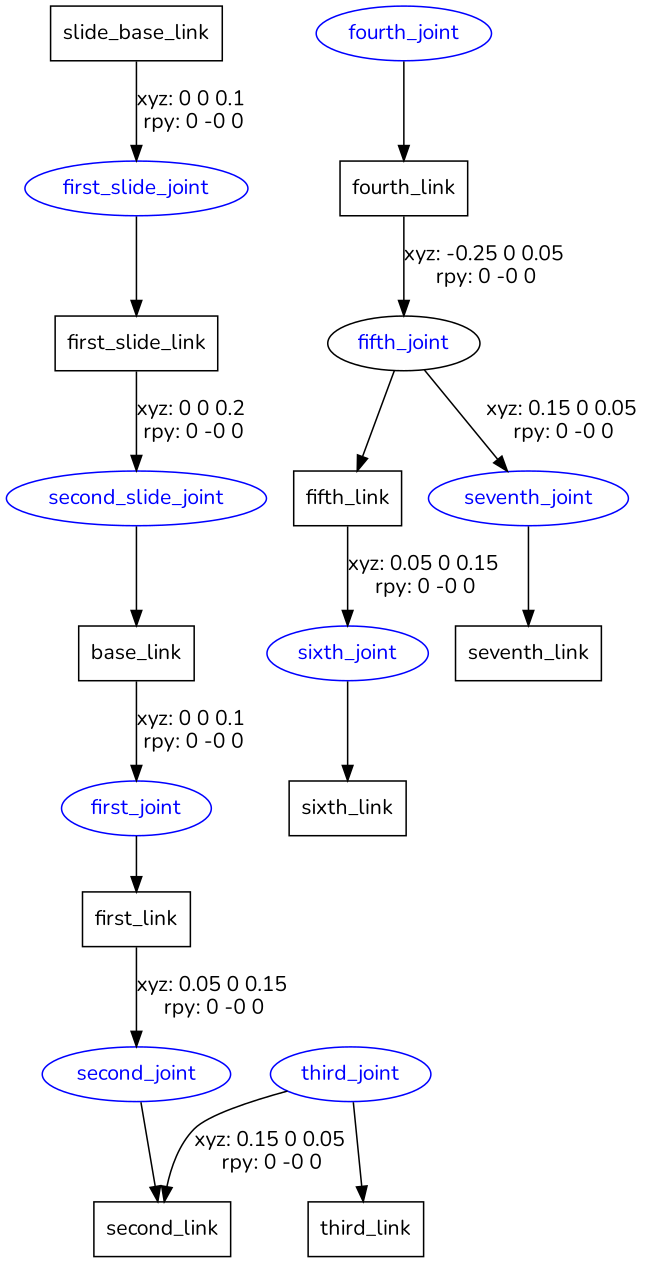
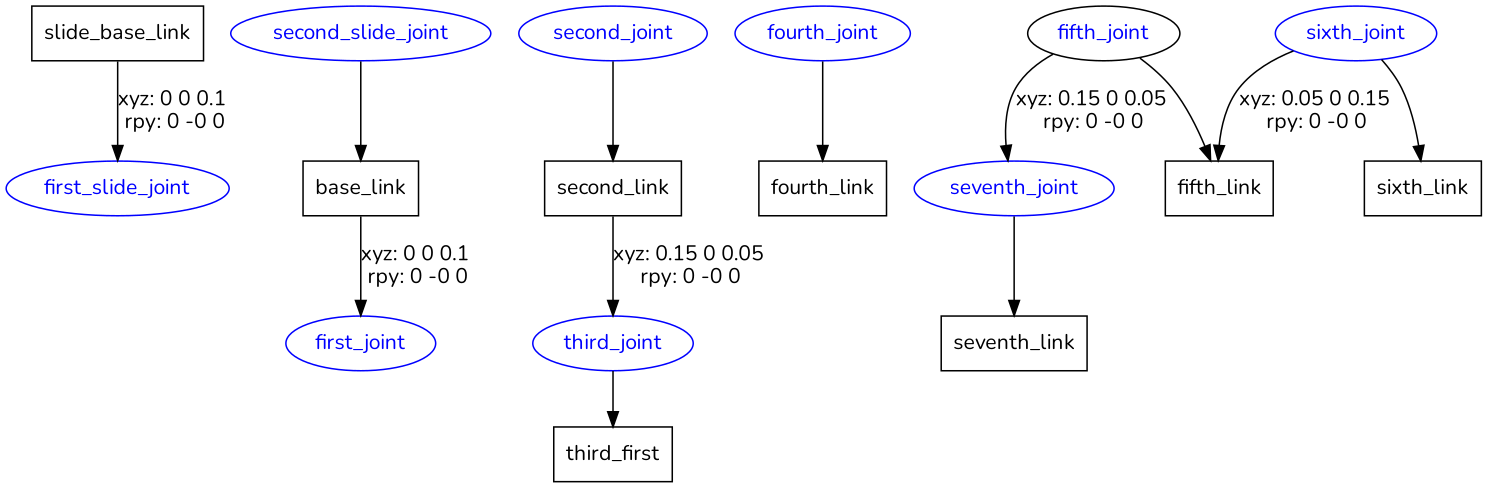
(404, 258) -> none
(136, 343) -> none
(348, 568) -> (1241, 86)
(136, 919) -> none
(209, 1119) -> (613, 258)
(366, 1229) -> (613, 454)
